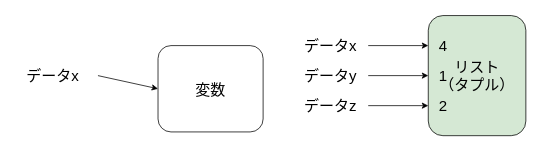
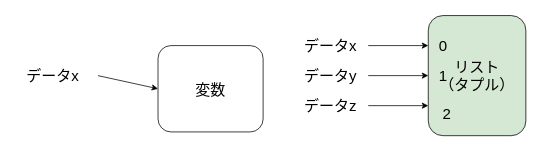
(443, 45) -> (443, 45)
(443, 105) -> (447, 113)
